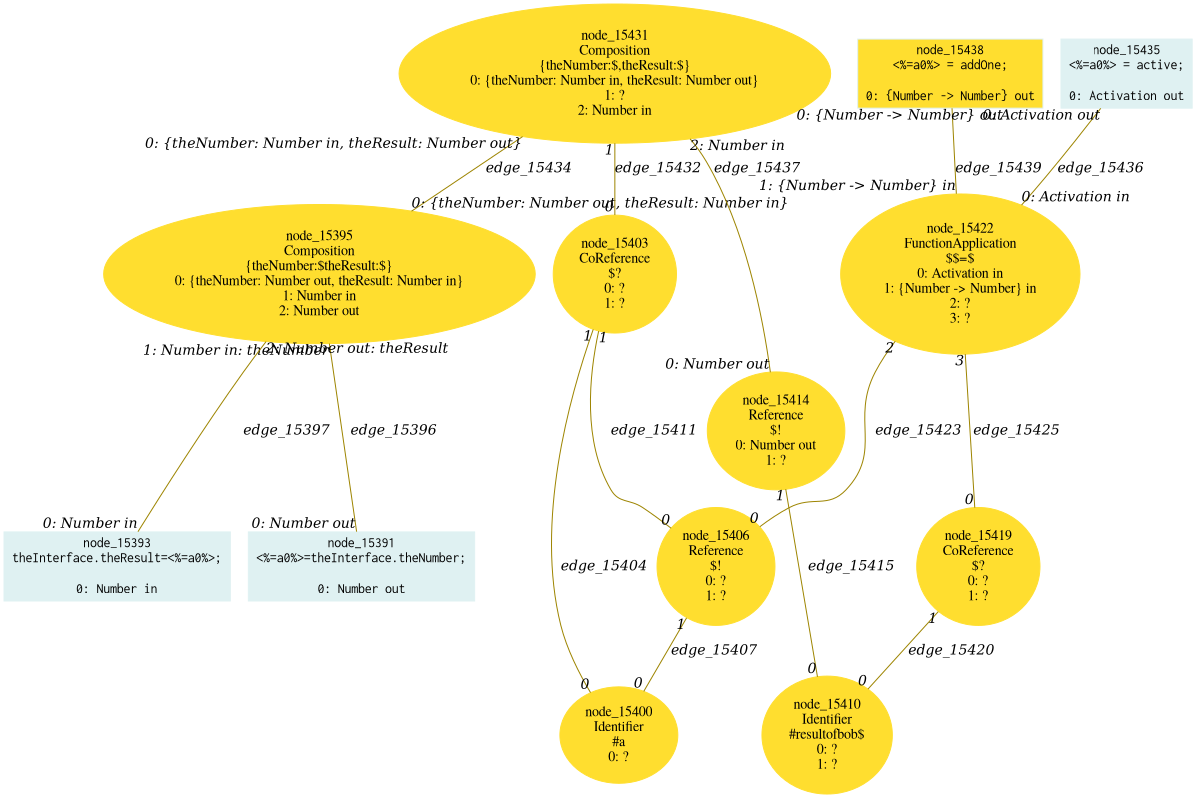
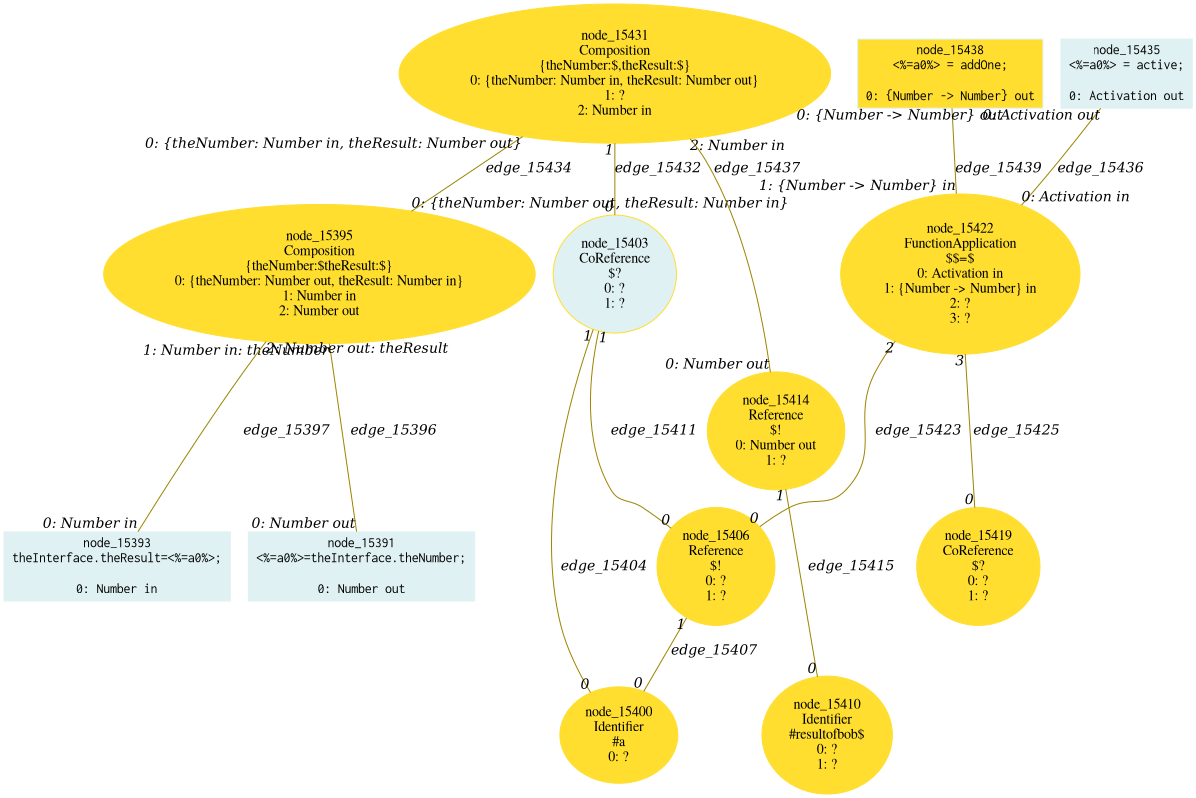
(615, 274) -> (615, 274)
(903, 650) -> none
